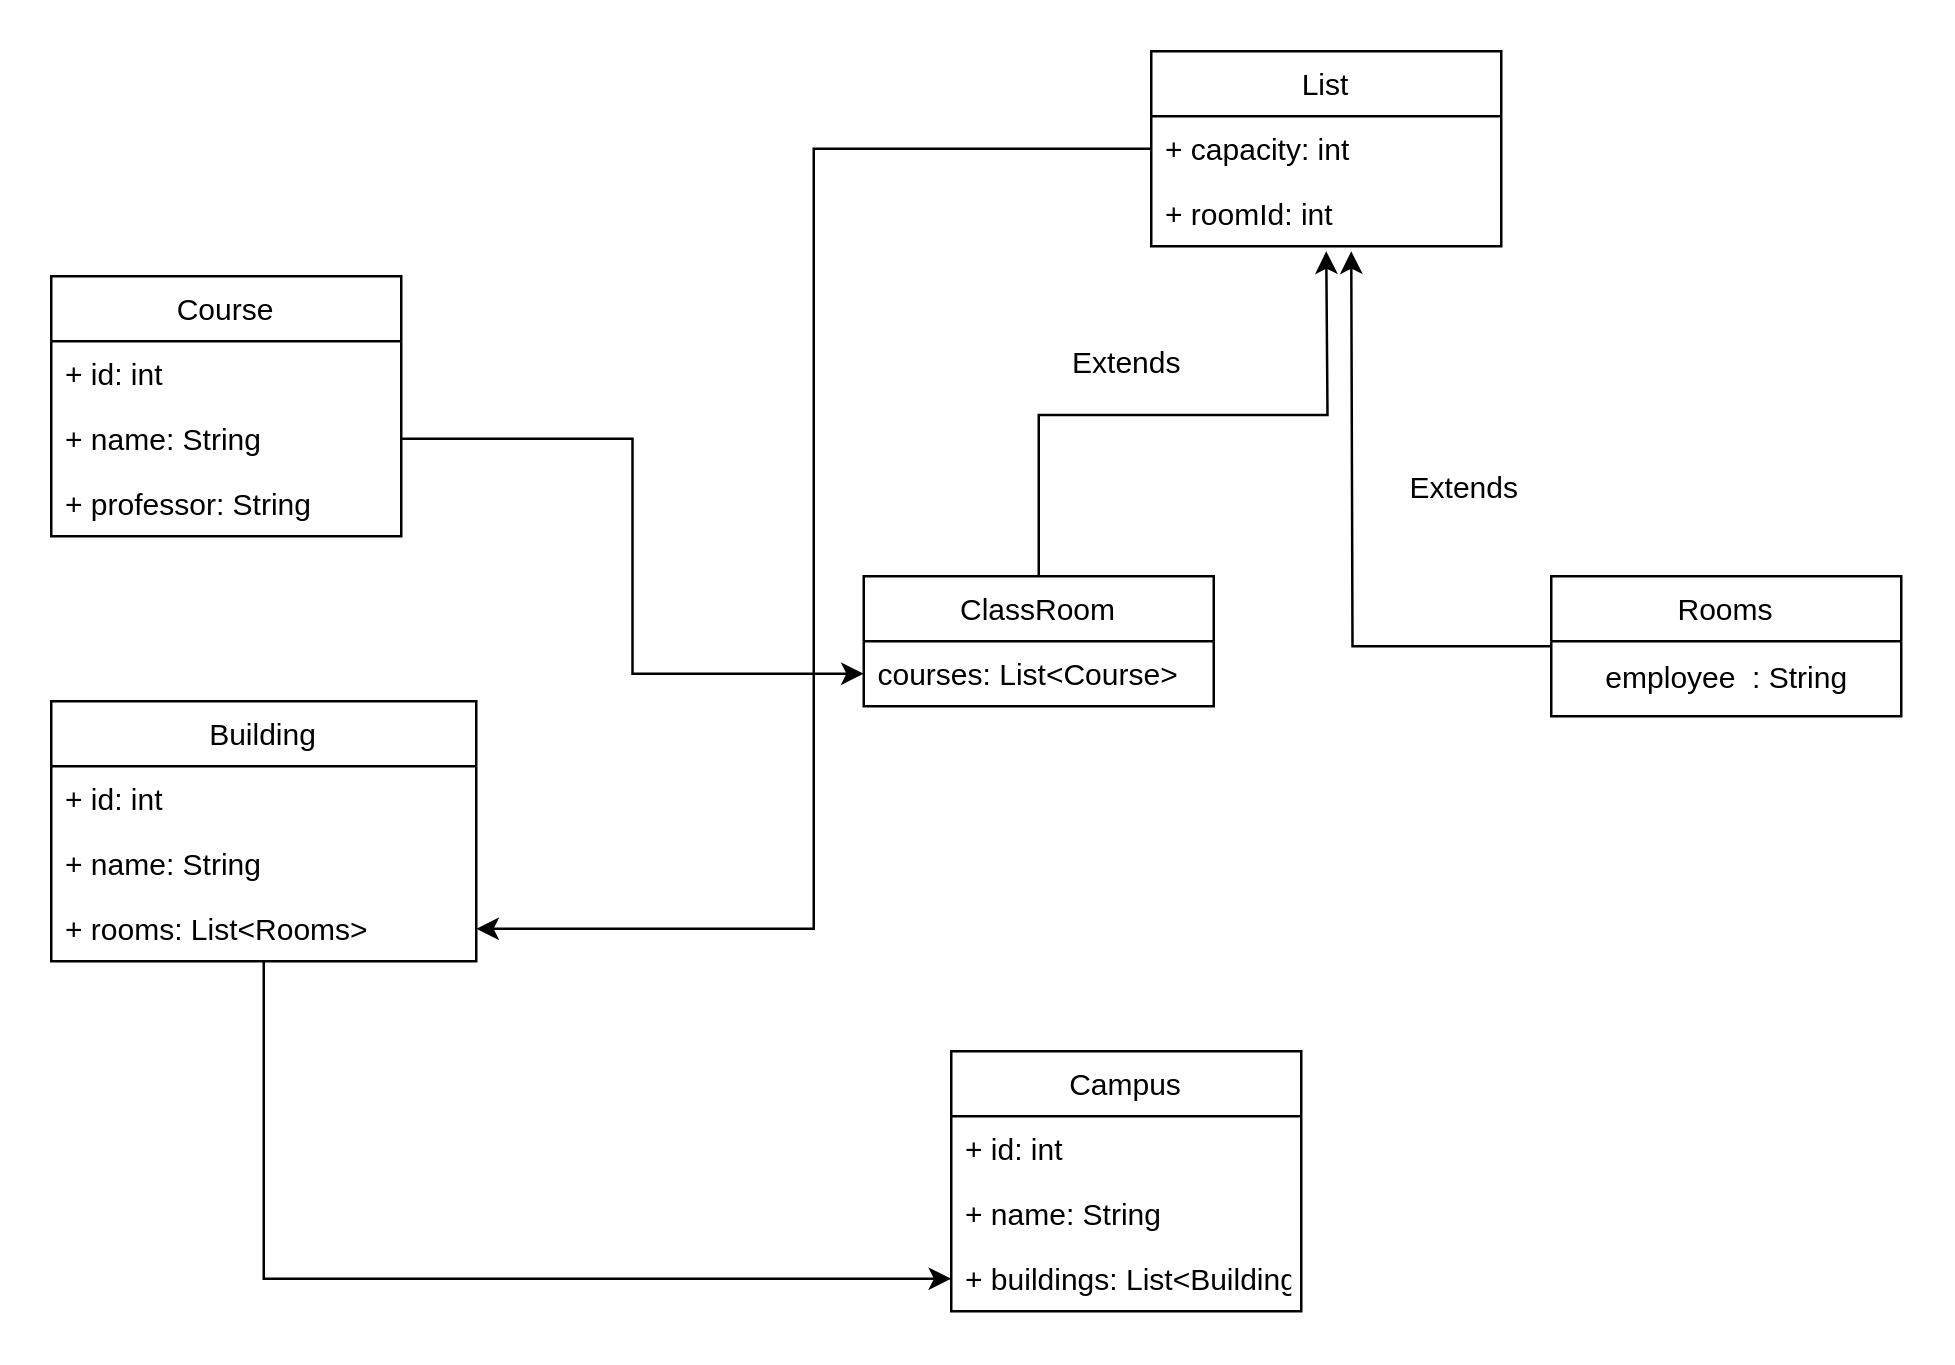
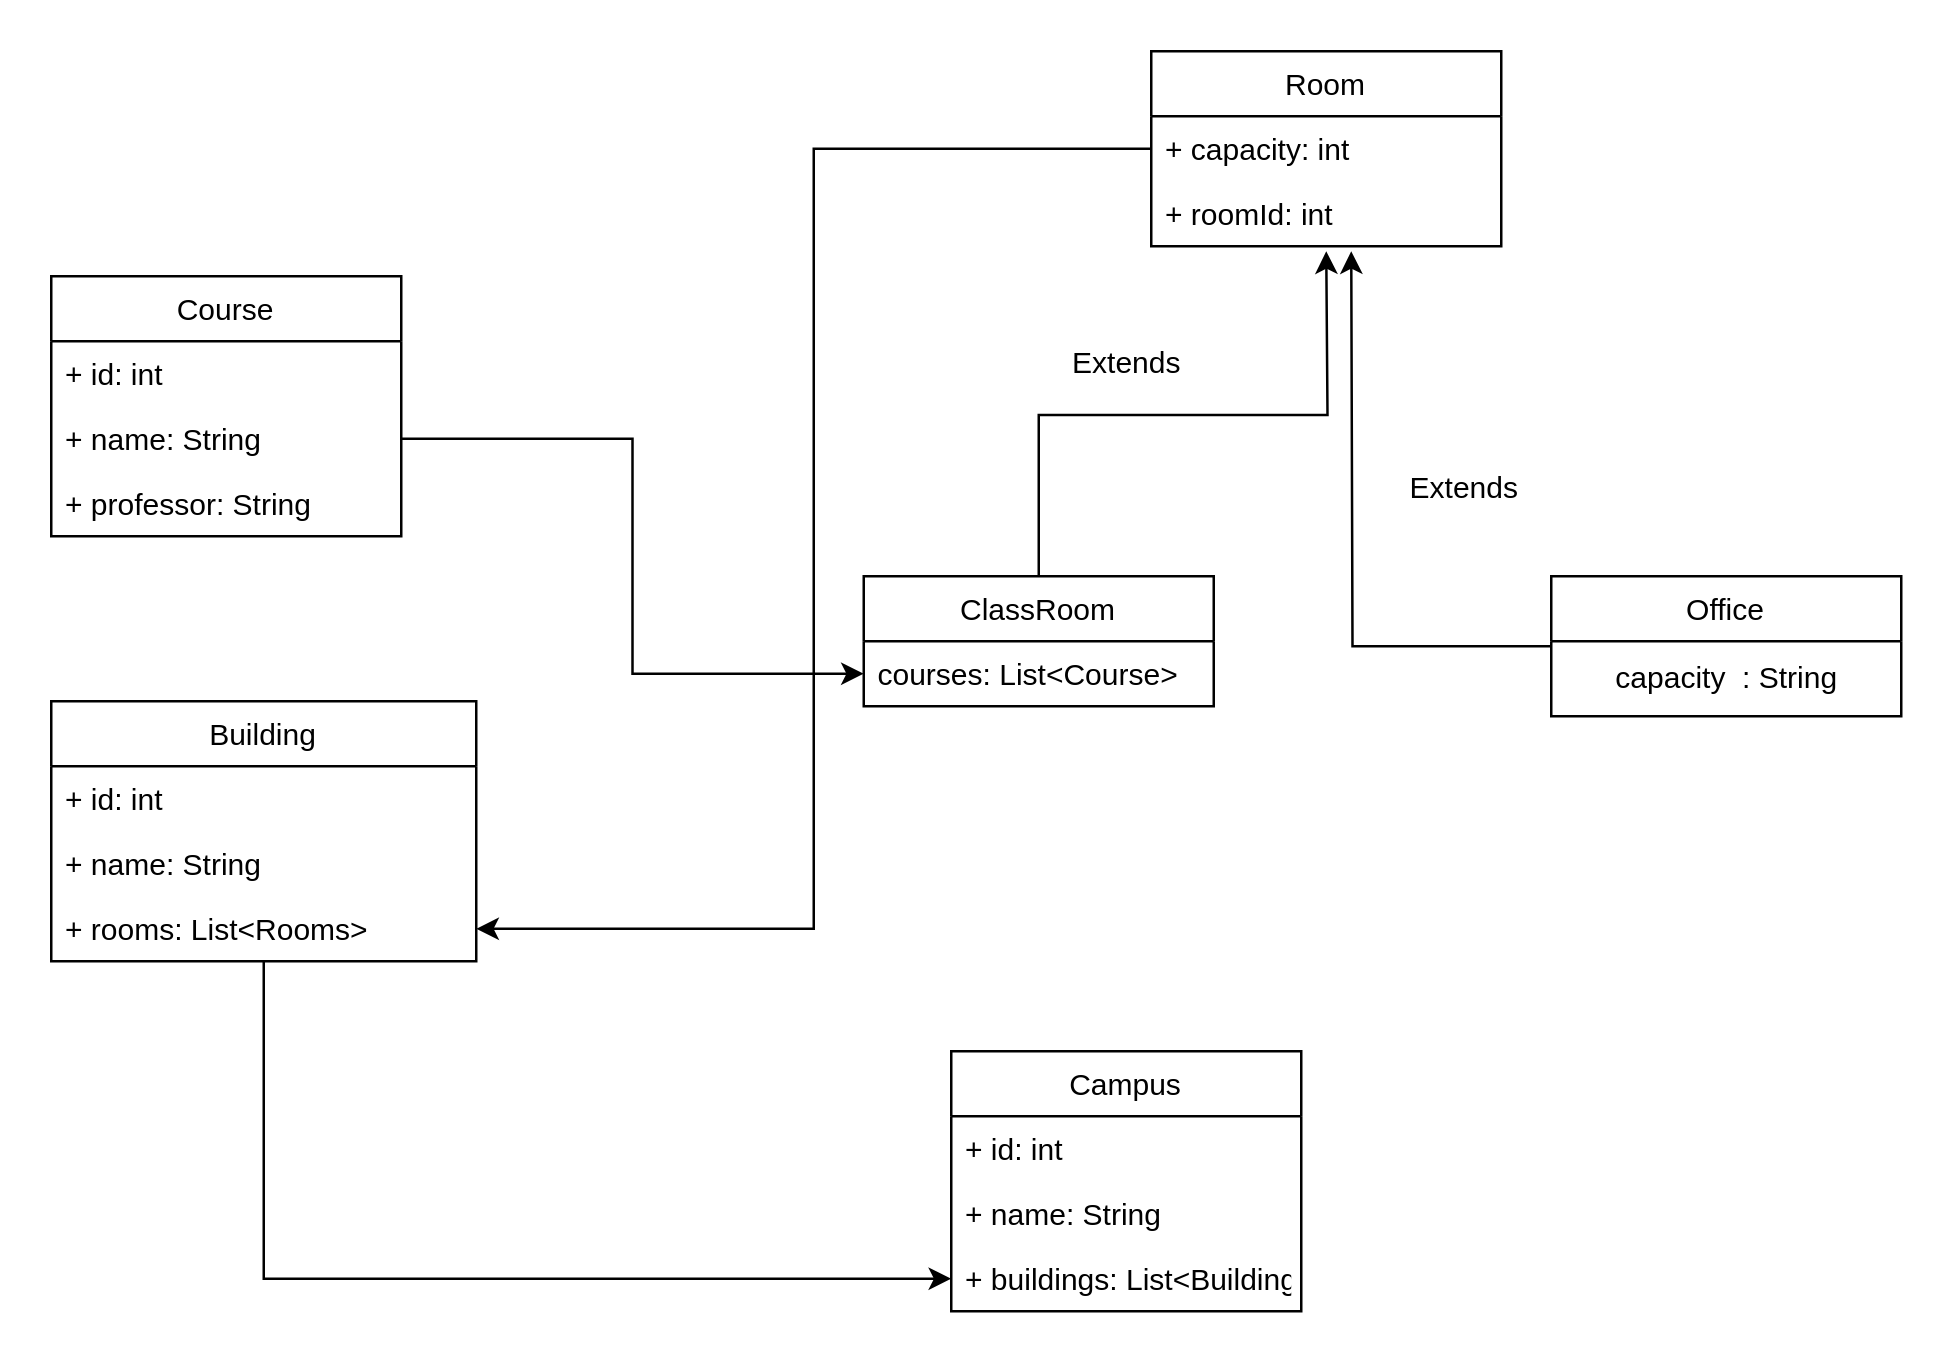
(1325, 85) -> (1325, 85)
(1725, 610) -> (1725, 610)
(1728, 679) -> (1728, 679)
